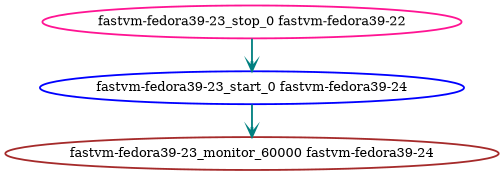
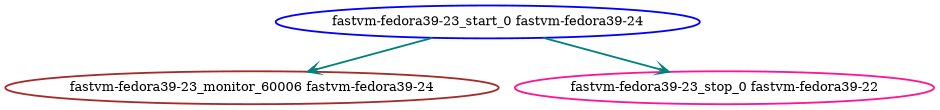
(252, 50) -> (602, 54)
(252, 154) -> (252, 88)
